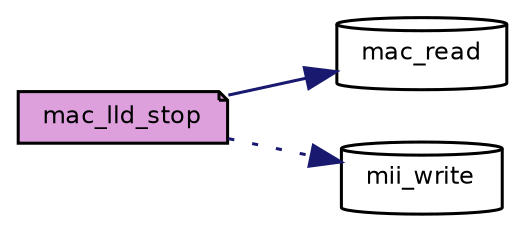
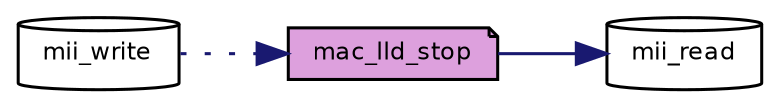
(422, 54) -> (684, 54)
(269, 147) -> (218, 54)
